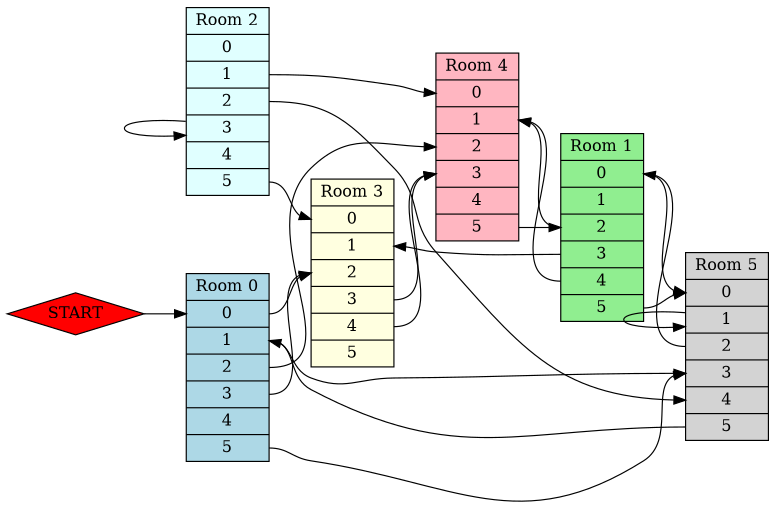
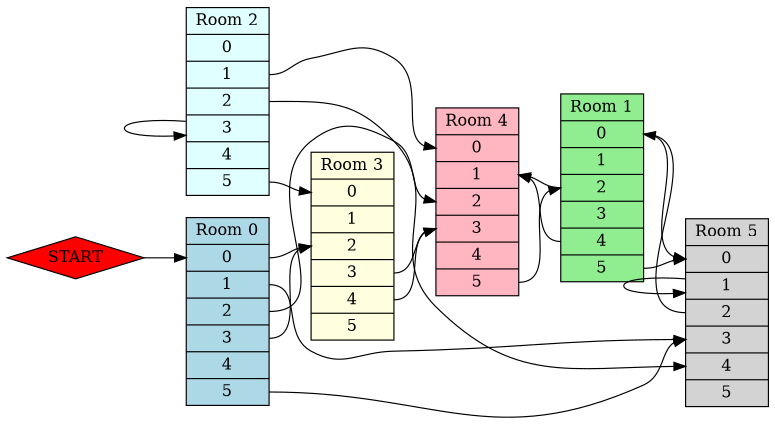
(483, 255) -> none
(466, 436) -> none
